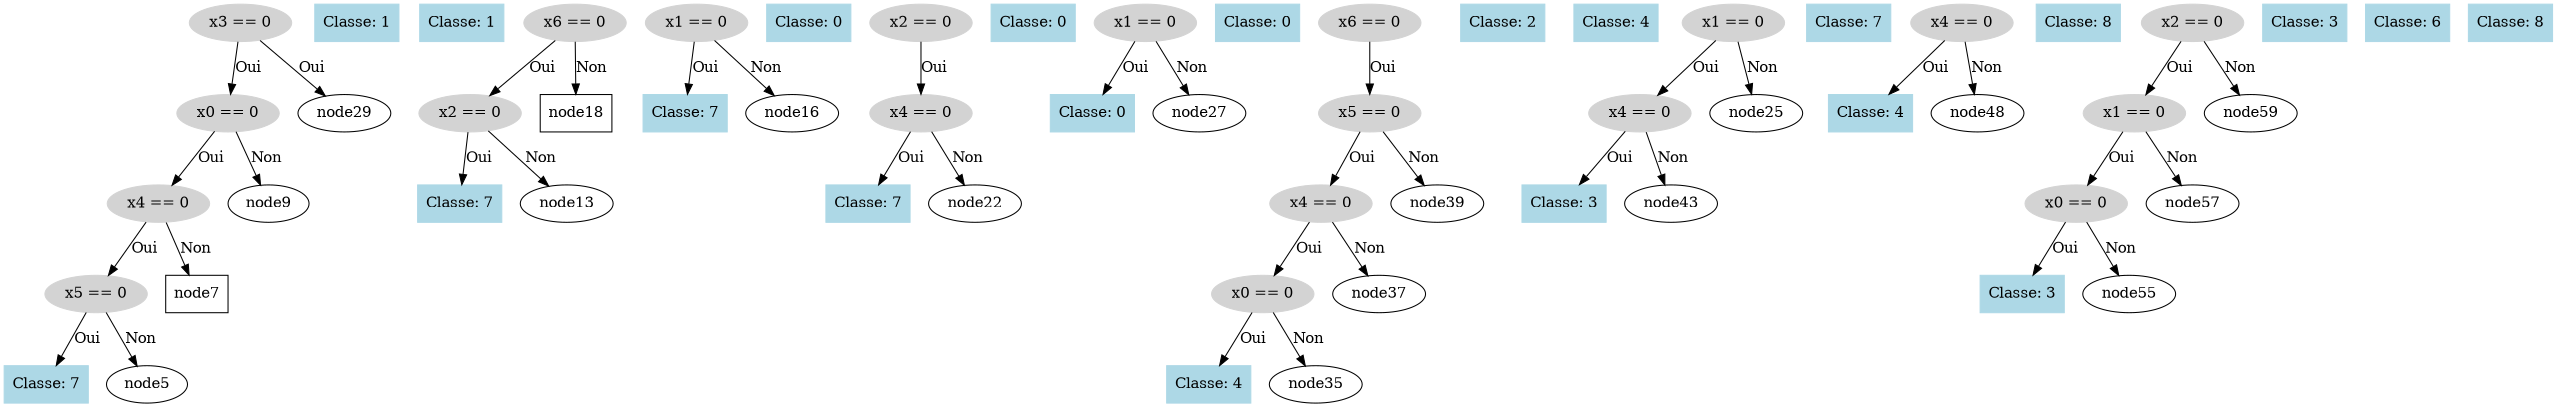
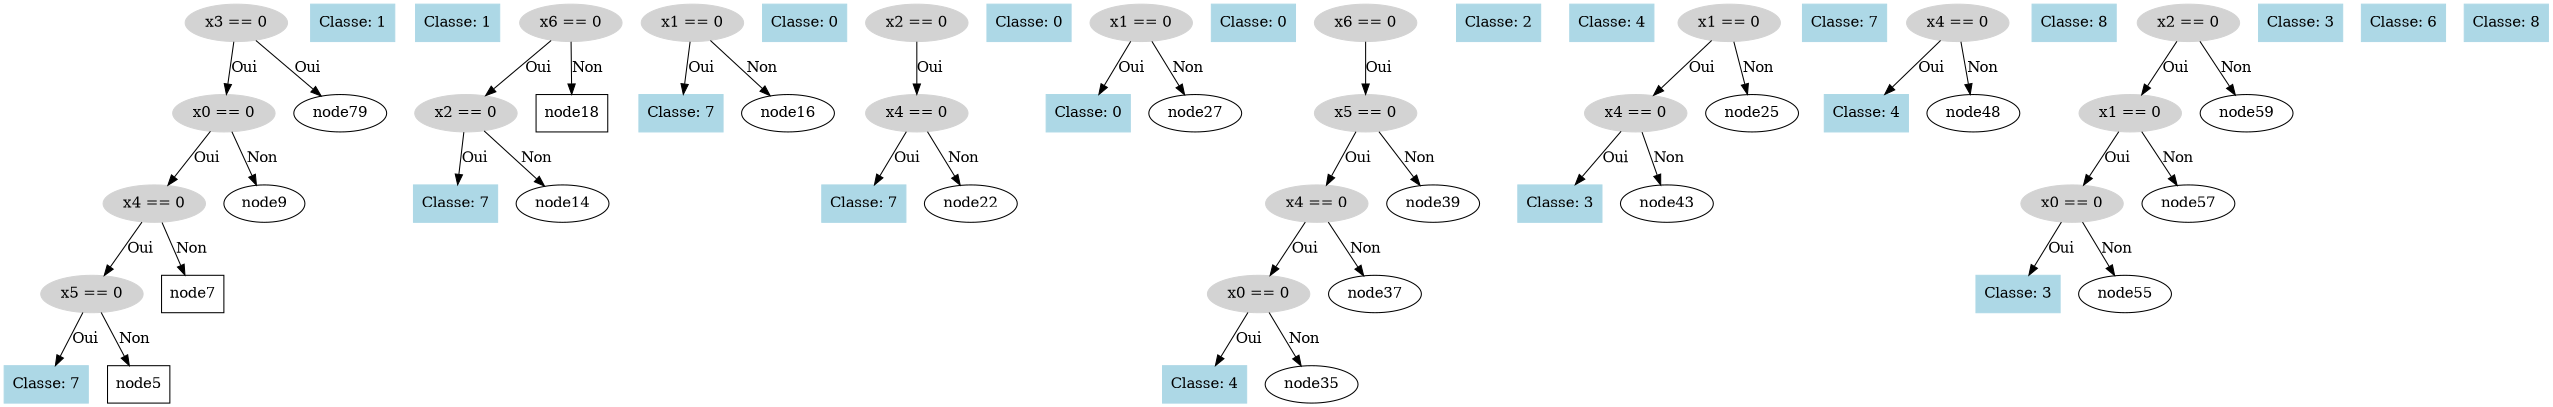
(344, 113) -> (340, 113)
(567, 204) -> (563, 204)
(147, 384) -> (139, 384)
